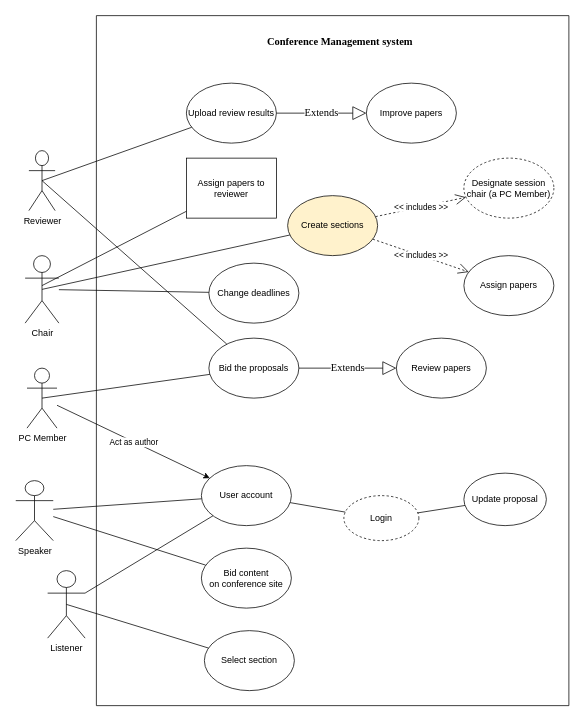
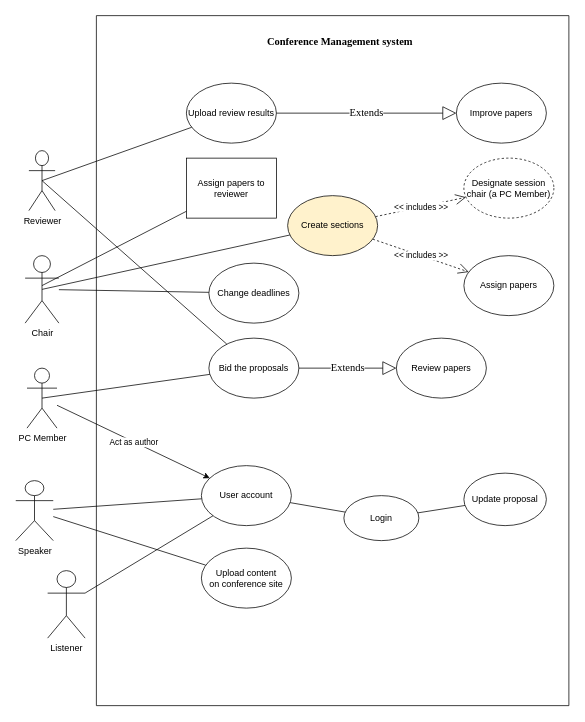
(411, 113) -> (501, 113)
(381, 518) -> (381, 518)
(246, 578) -> (246, 578)
(138, 626) -> none
(249, 660) -> none
